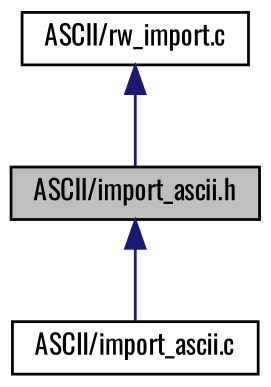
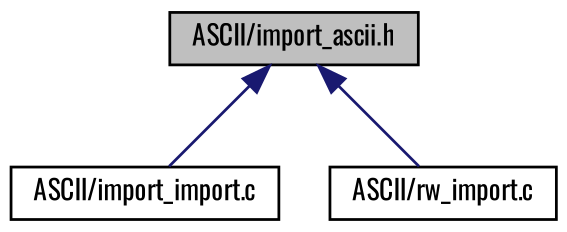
(135, 130) -> (379, 126)
(135, 348) -> (145, 193)
